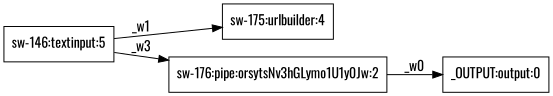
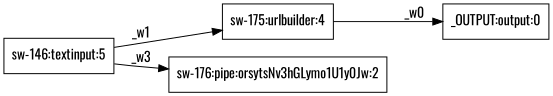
(410, 75) -> (383, 22)
